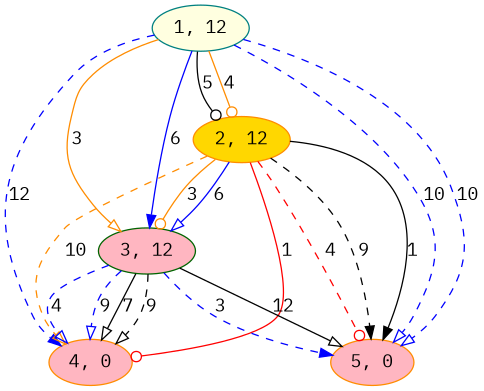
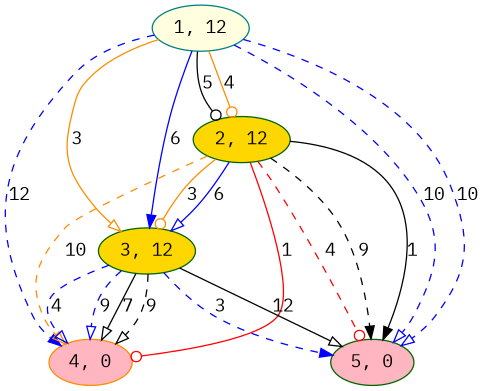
(242, 140) -> (242, 140)
(147, 251) -> (147, 251)
(372, 362) -> (372, 362)
